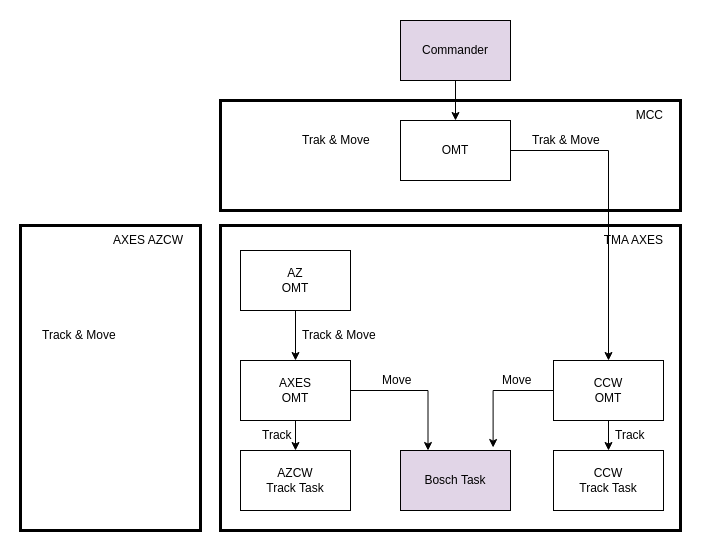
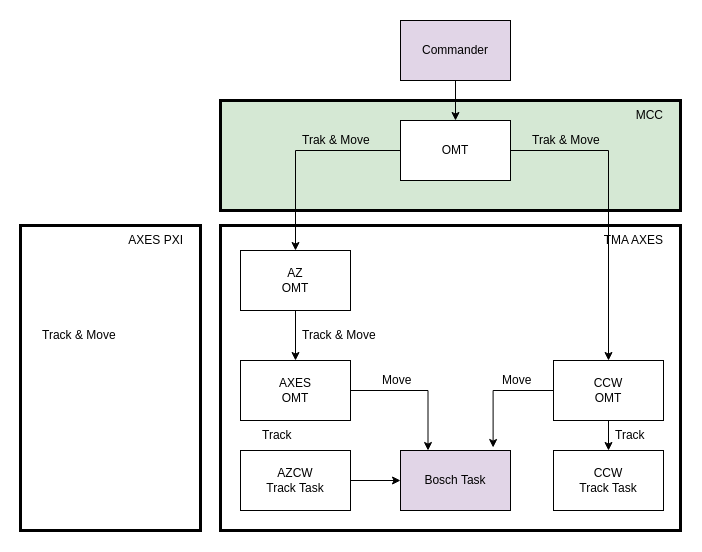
(653, 116) -> (653, 116)
none -> (302, 151)
(155, 241) -> (158, 241)
(296, 440) -> none
none -> (372, 481)
